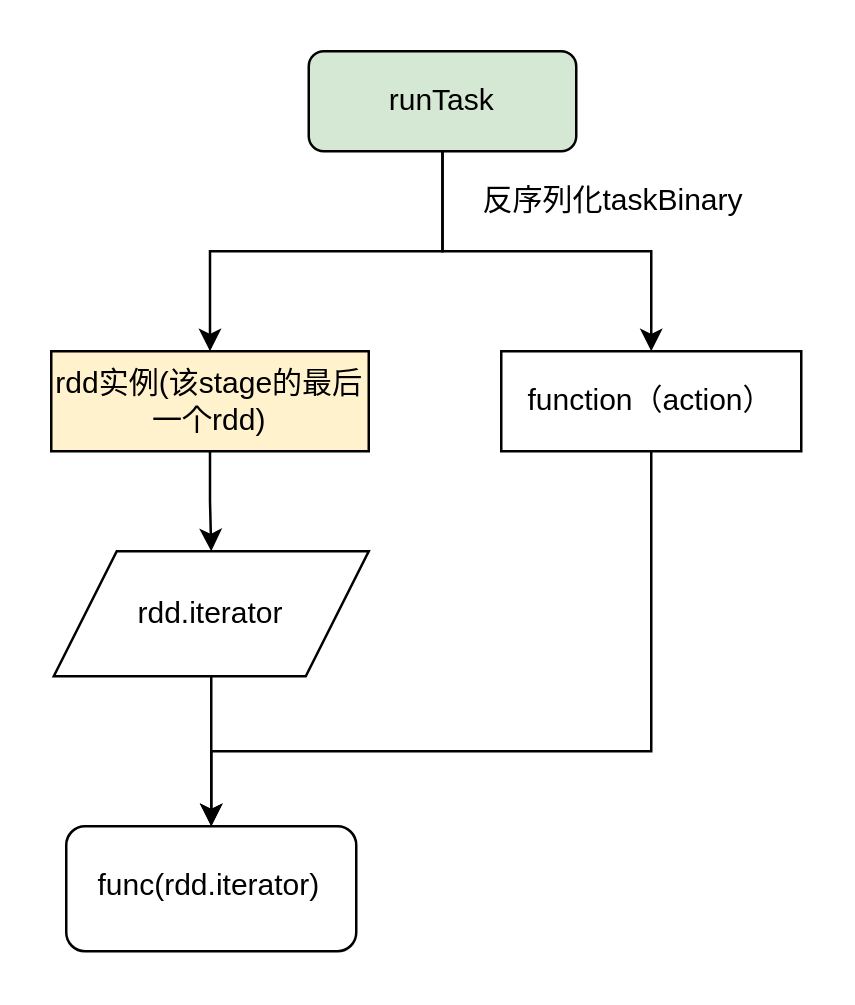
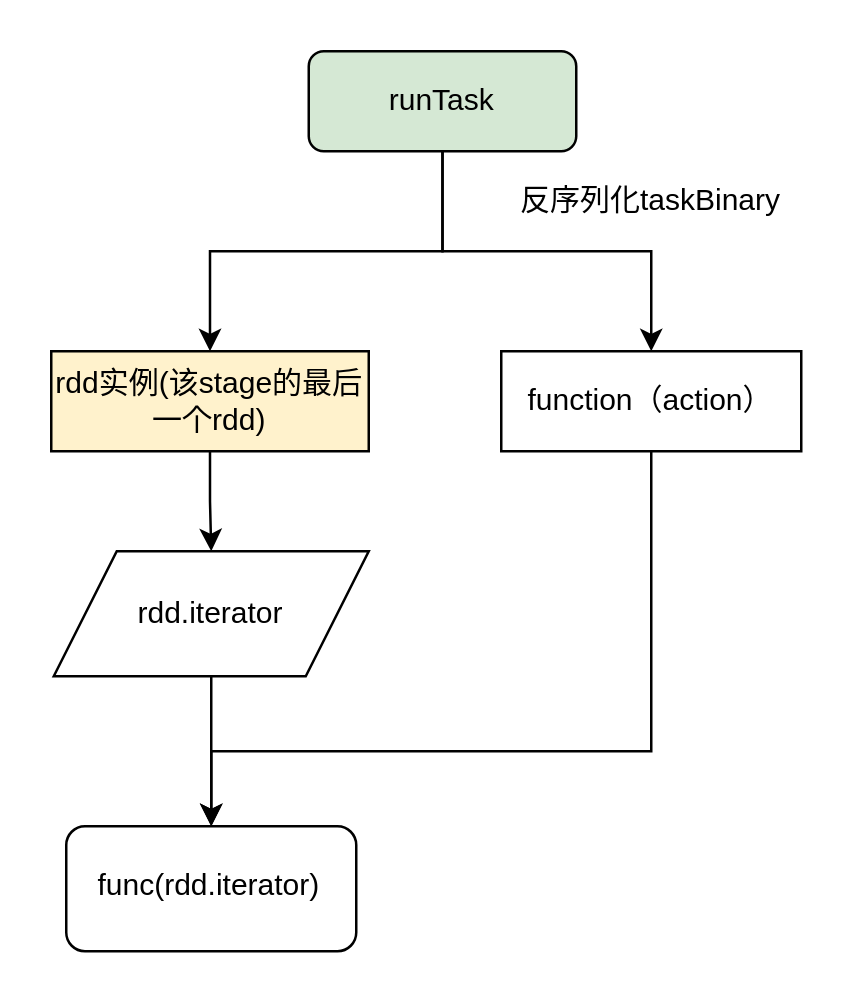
(614, 201) -> (651, 201)
